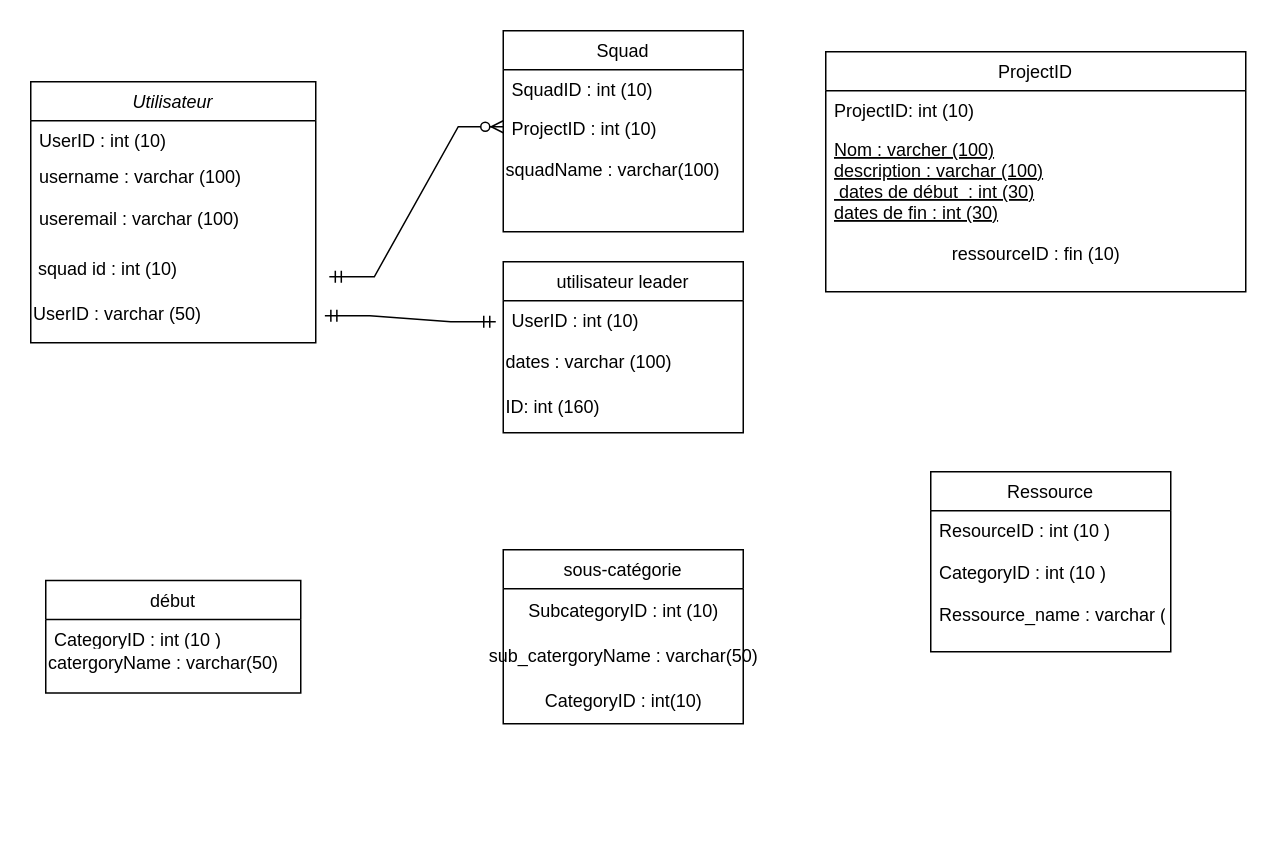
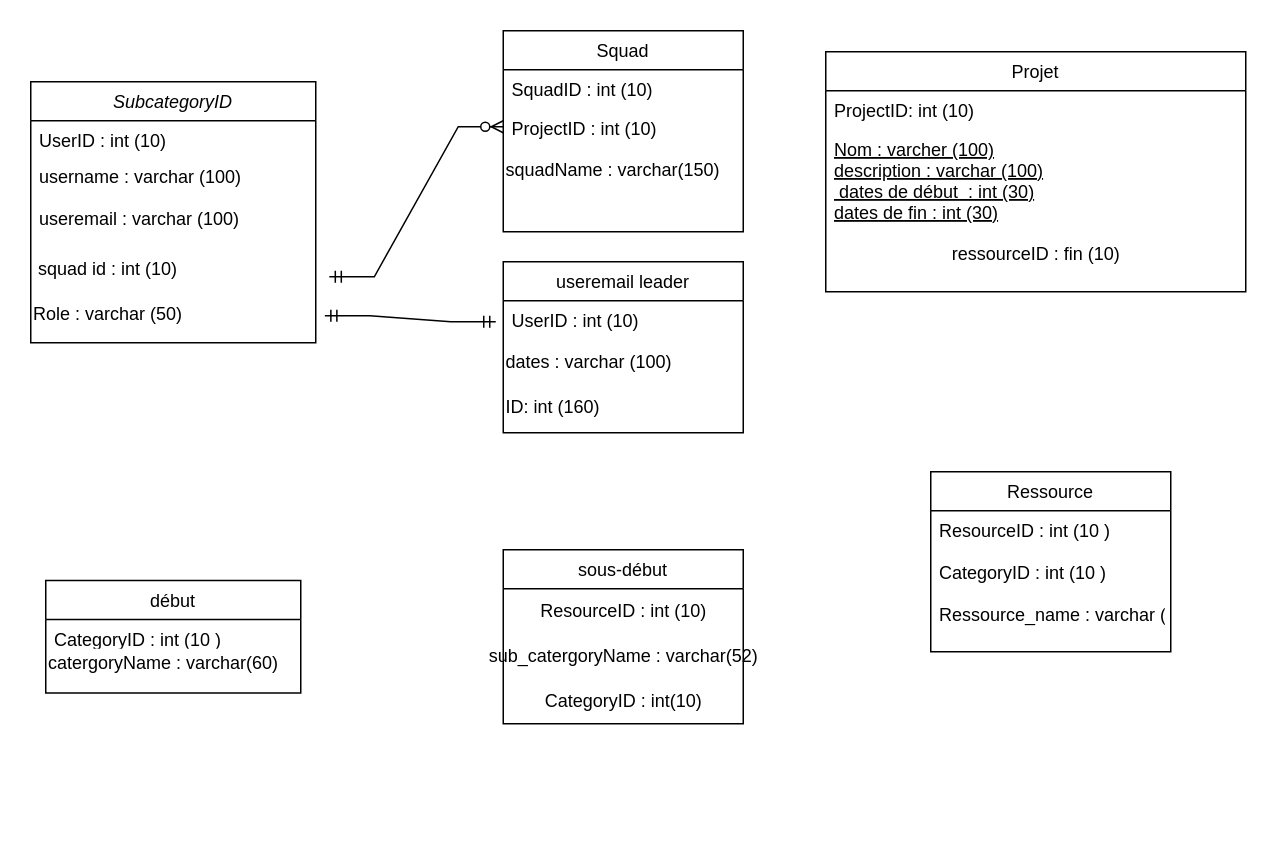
(1035, 72) -> (1035, 72)
(173, 102) -> (173, 102)
(620, 170) -> (620, 170)
(623, 282) -> (623, 282)
(130, 314) -> (118, 314)
(623, 570) -> (623, 570)
(624, 611) -> (624, 611)
(624, 656) -> (624, 656)
(178, 664) -> (178, 664)
